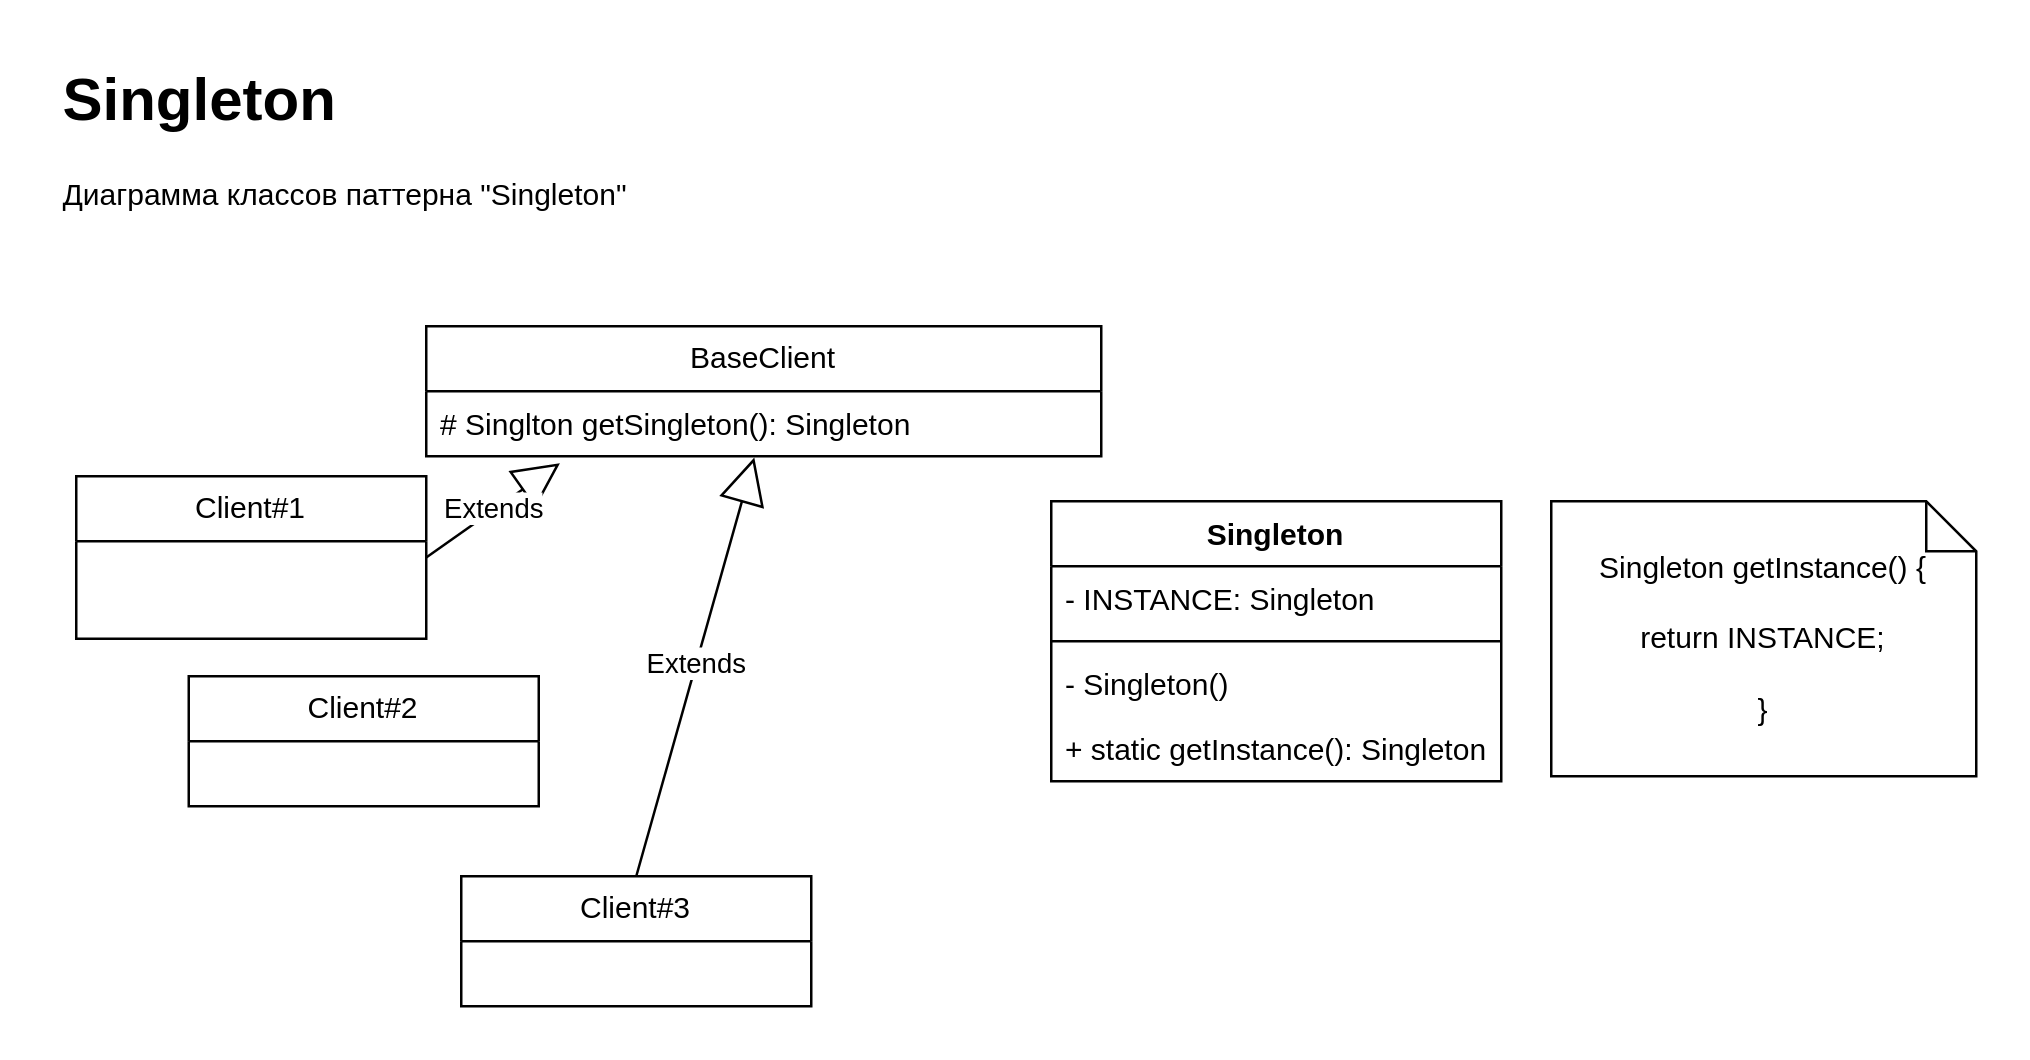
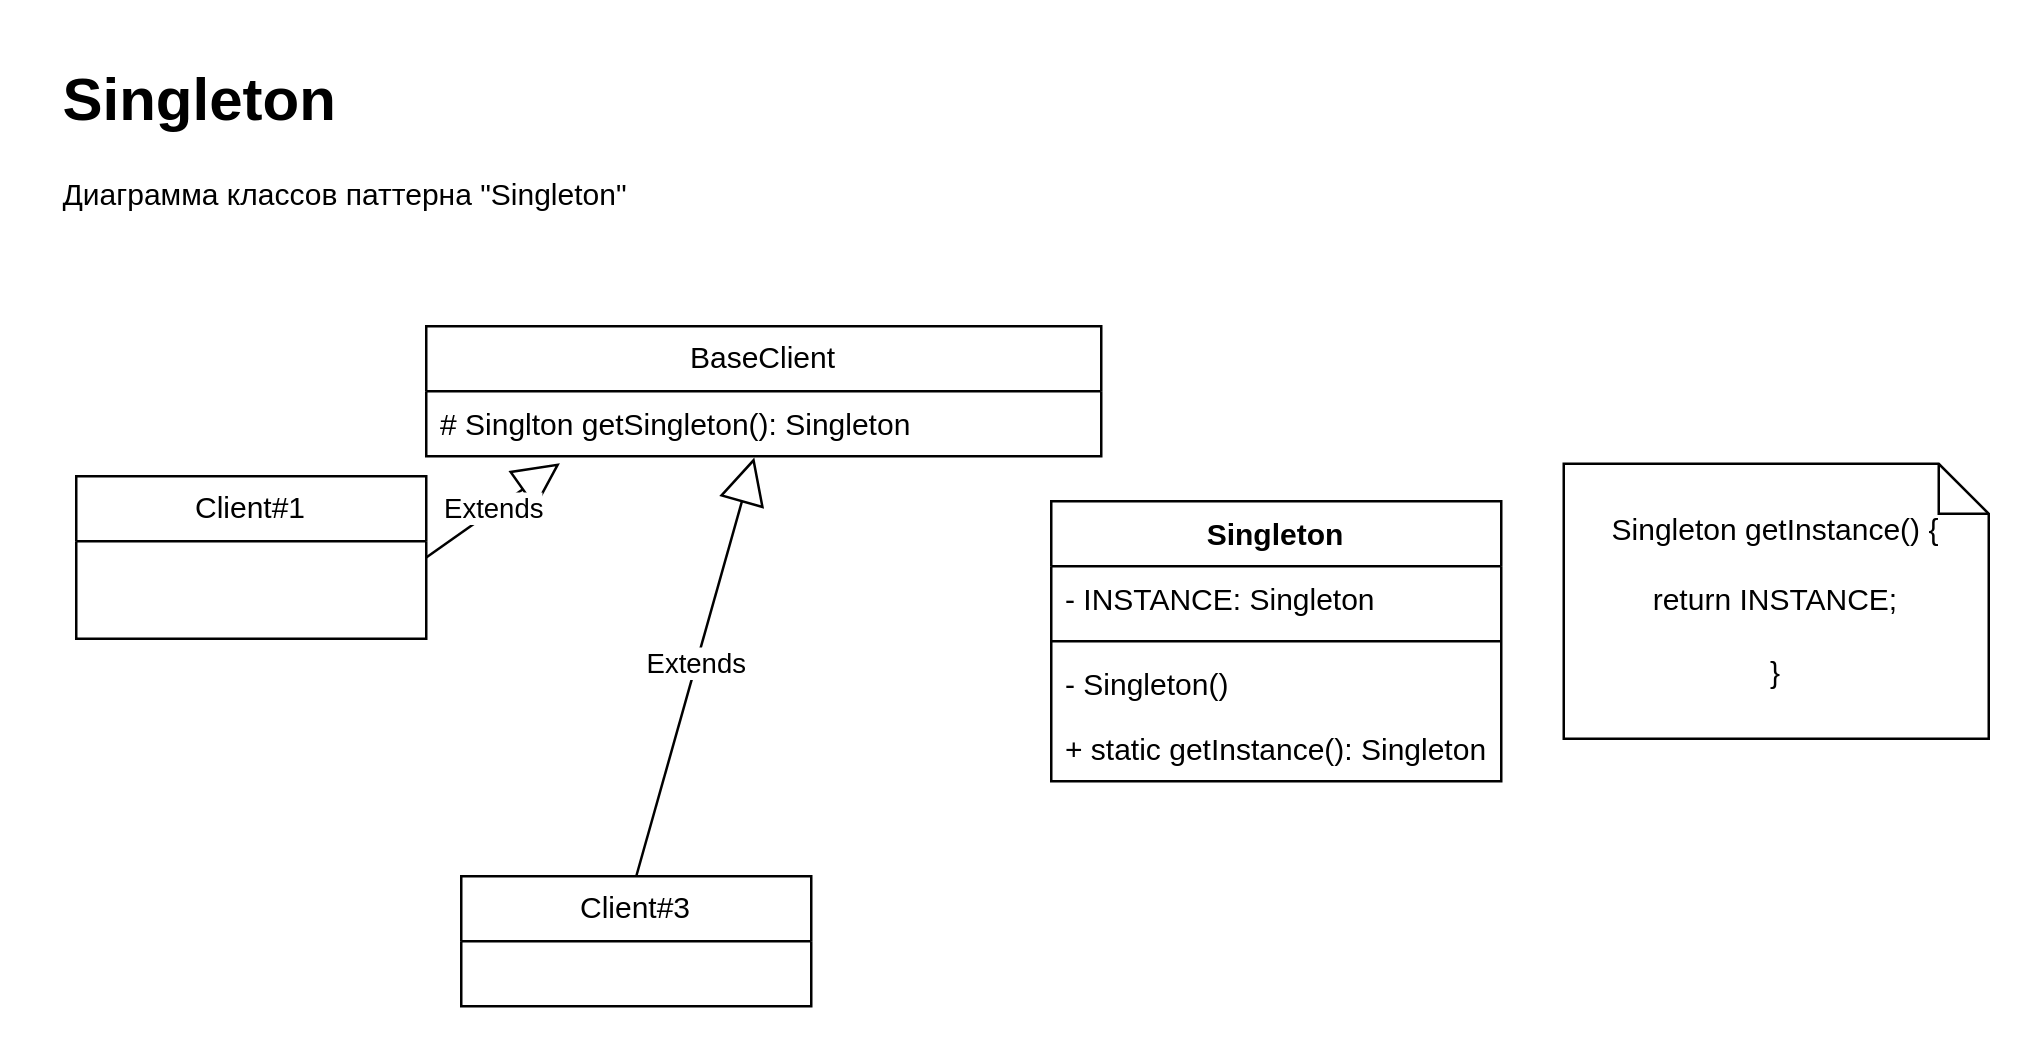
(1764, 639) -> (1776, 601)
(364, 741) -> none
